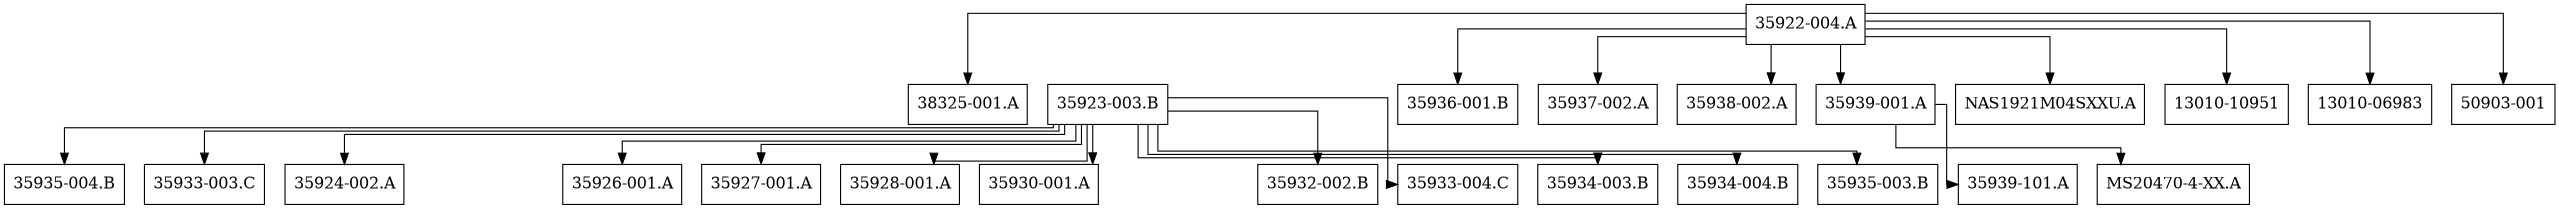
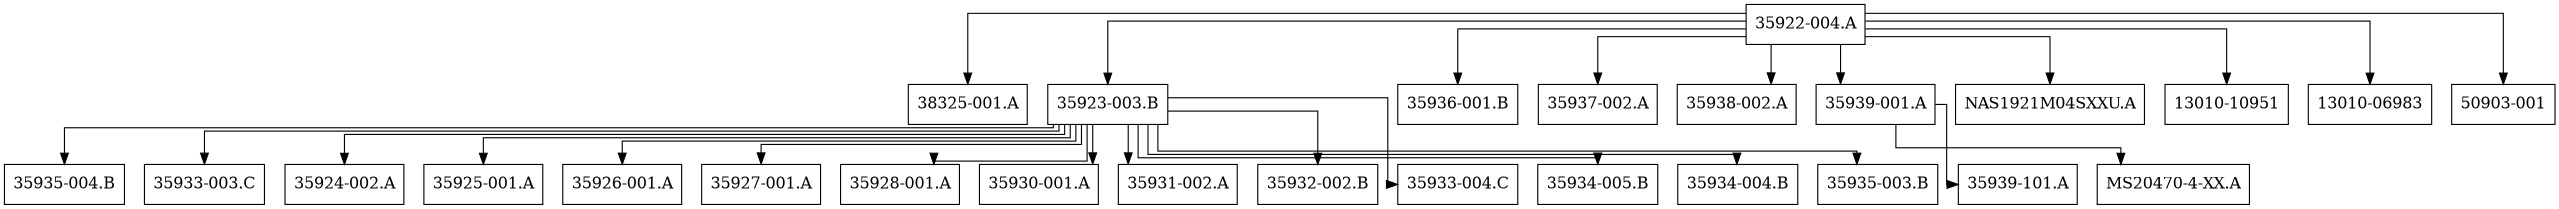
none -> (1401, 21)
none -> (483, 184)
none -> (1178, 184)
(1598, 184) -> (1598, 184)
